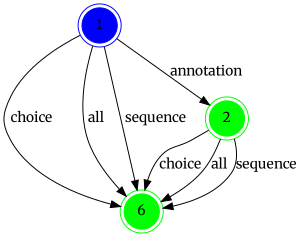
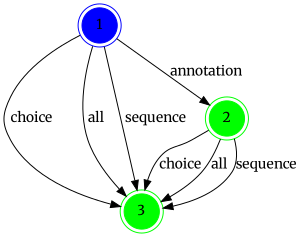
(142, 212) -> (142, 212)
